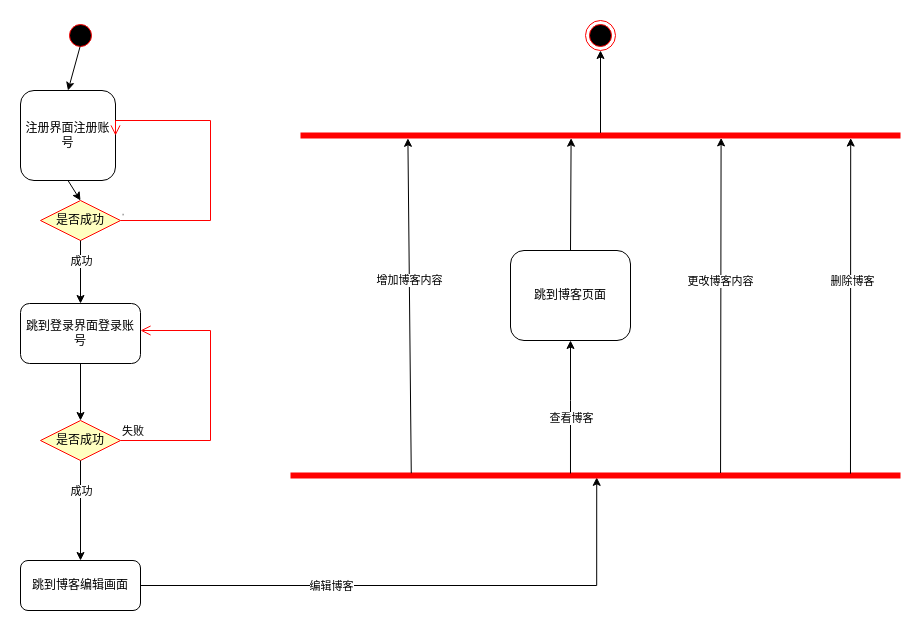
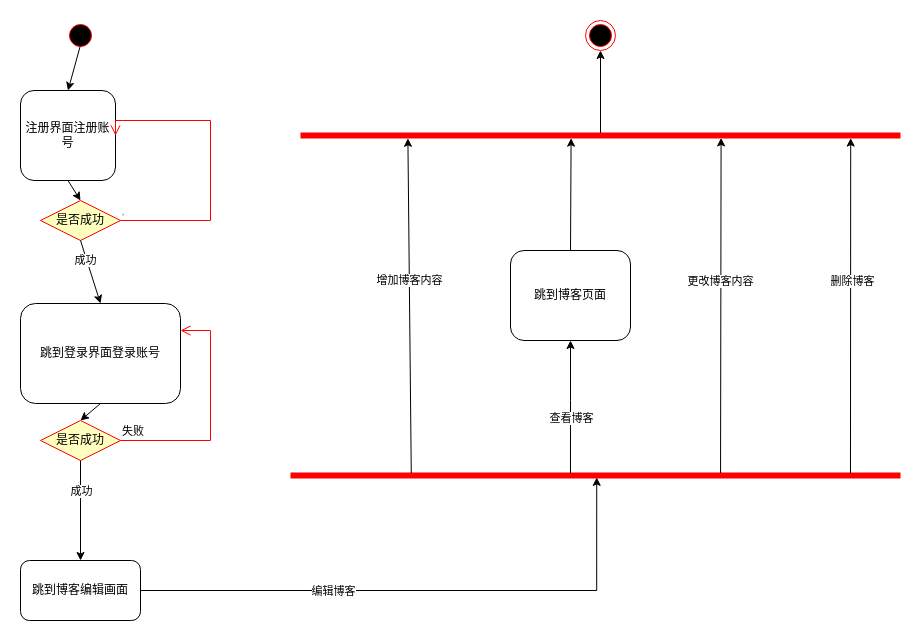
(81, 334) -> (101, 354)
(81, 586) -> (81, 591)
